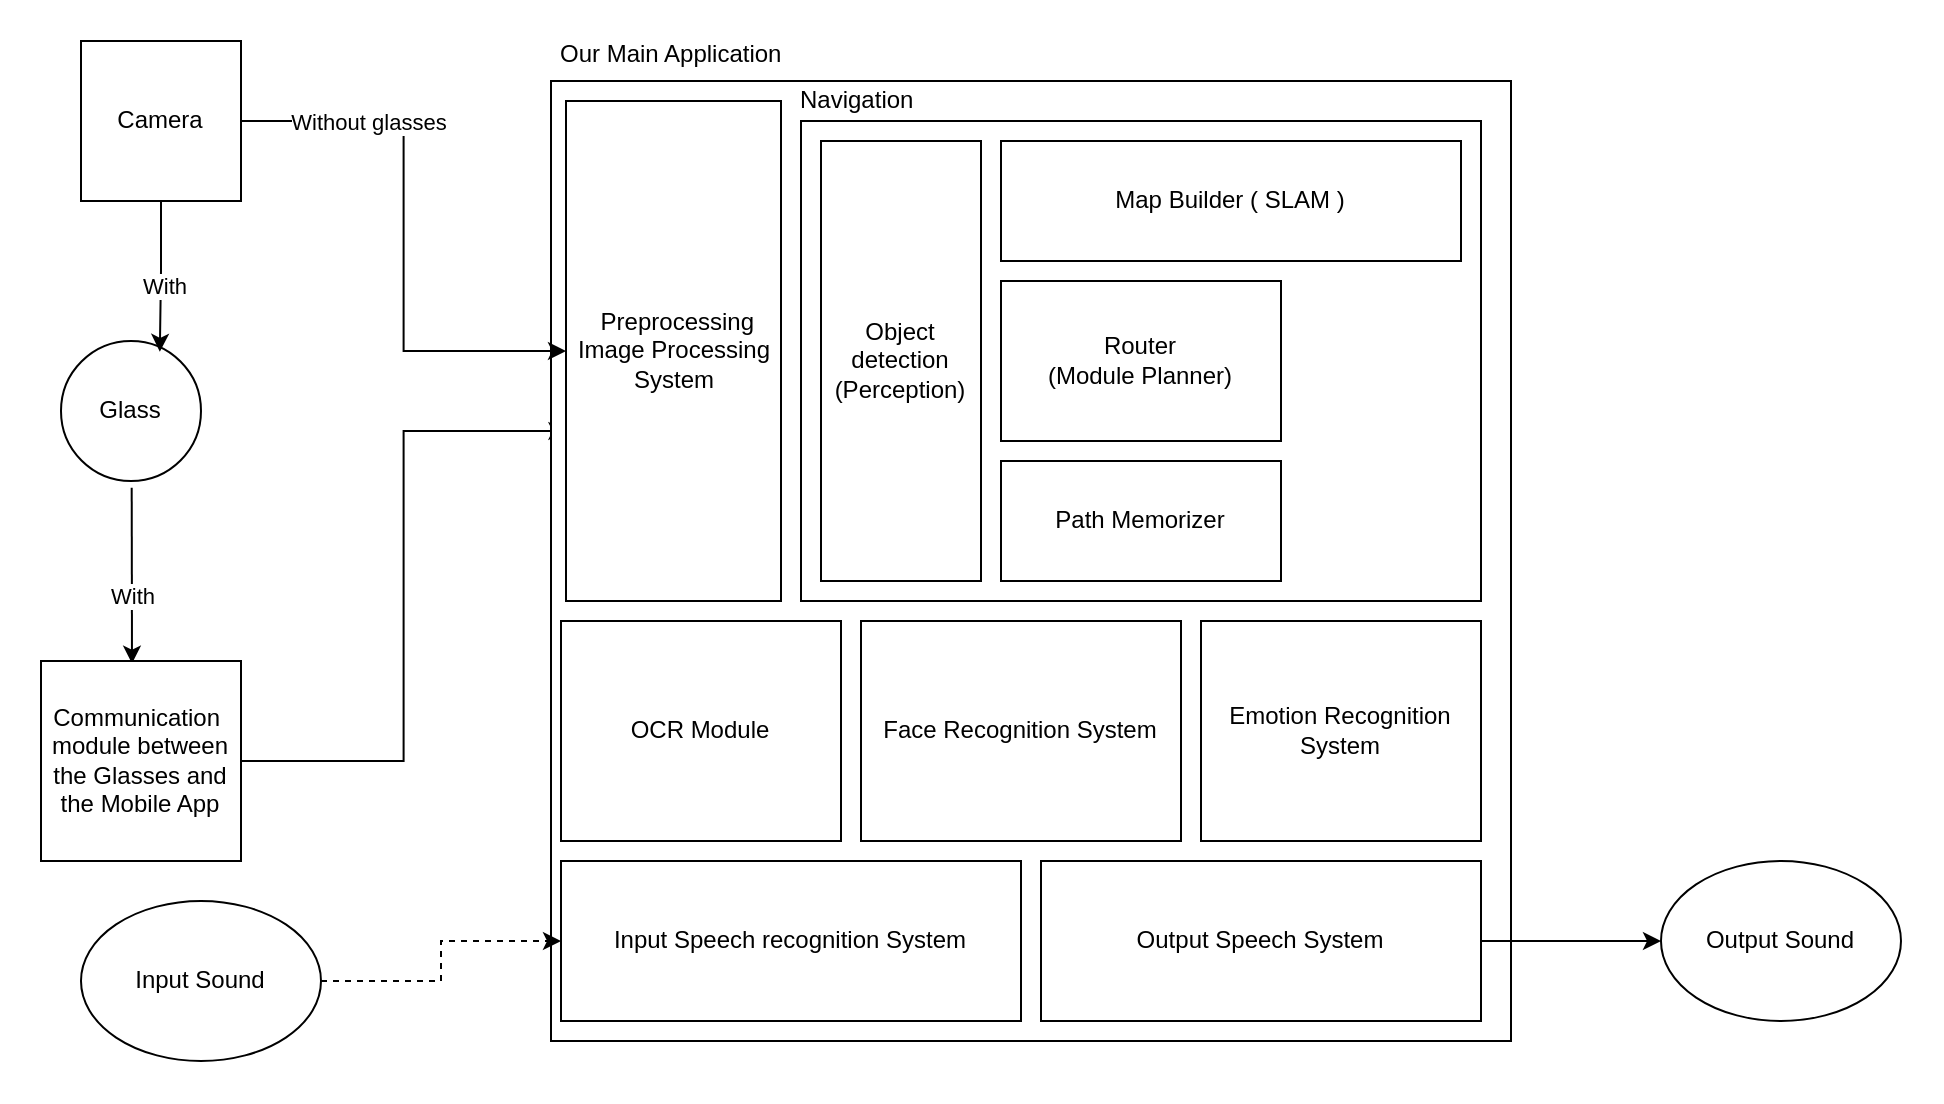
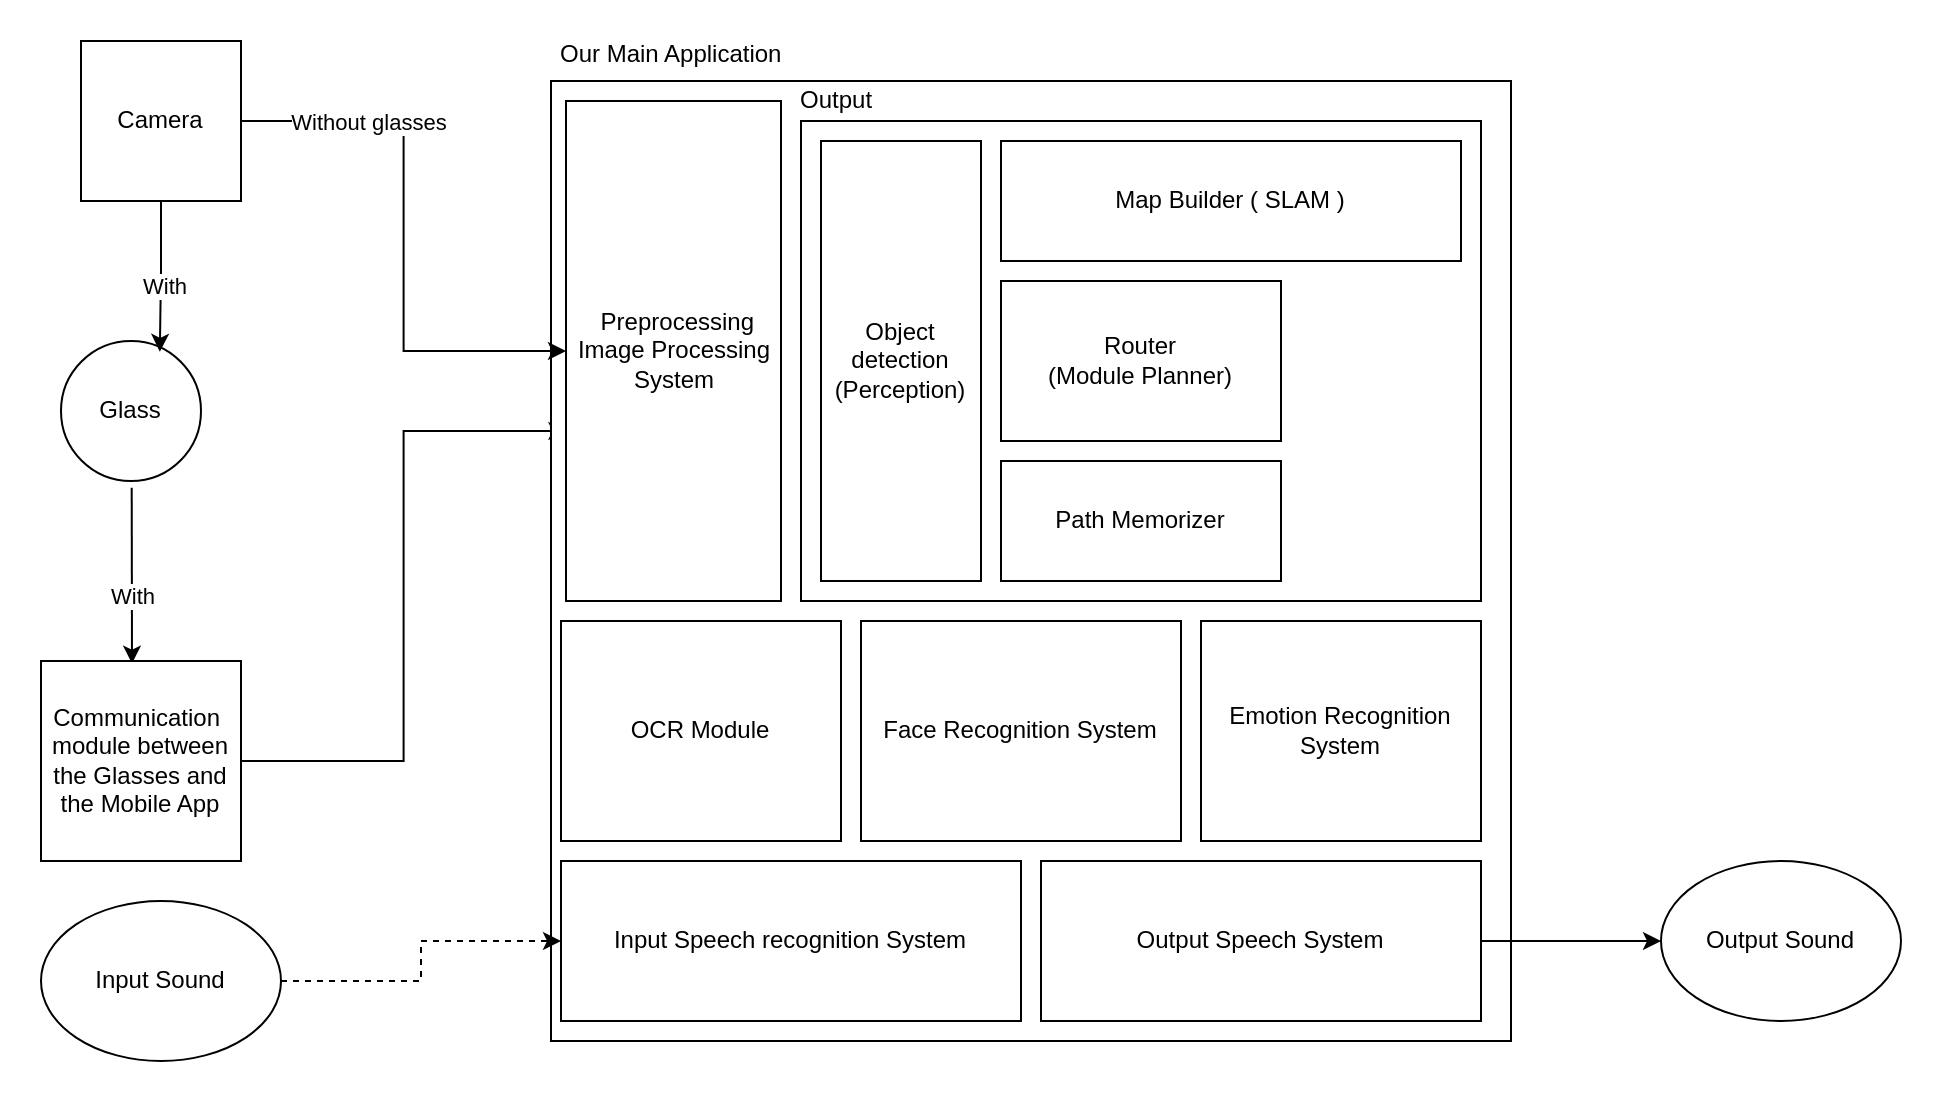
(862, 101) -> (841, 101)
(201, 981) -> (161, 981)
